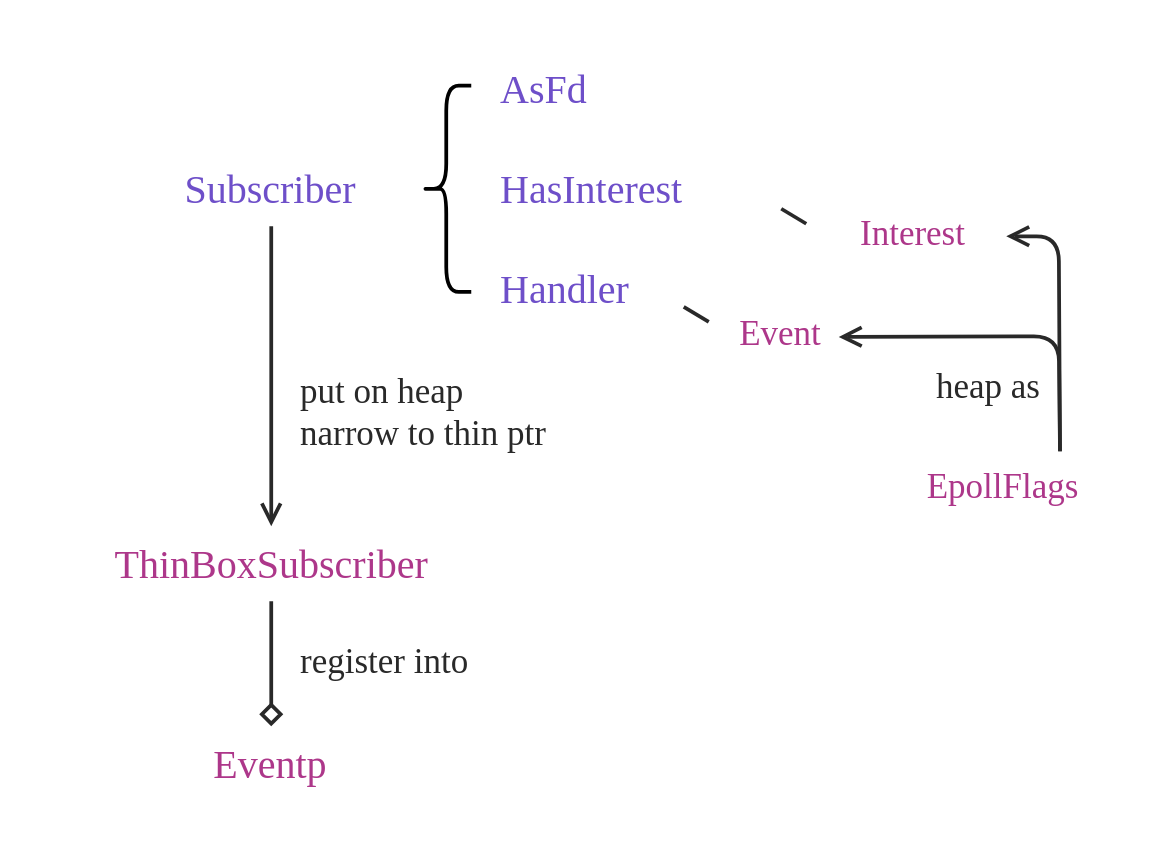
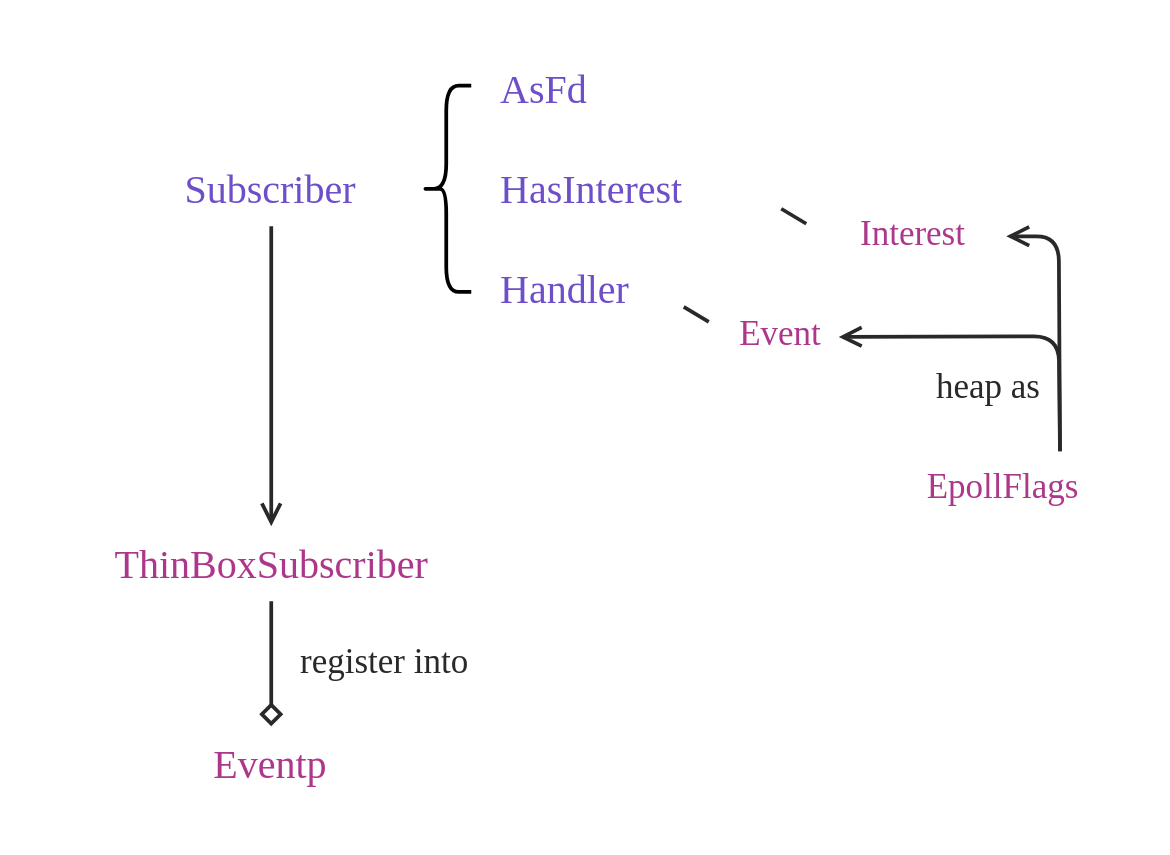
(496, 414) -> none
